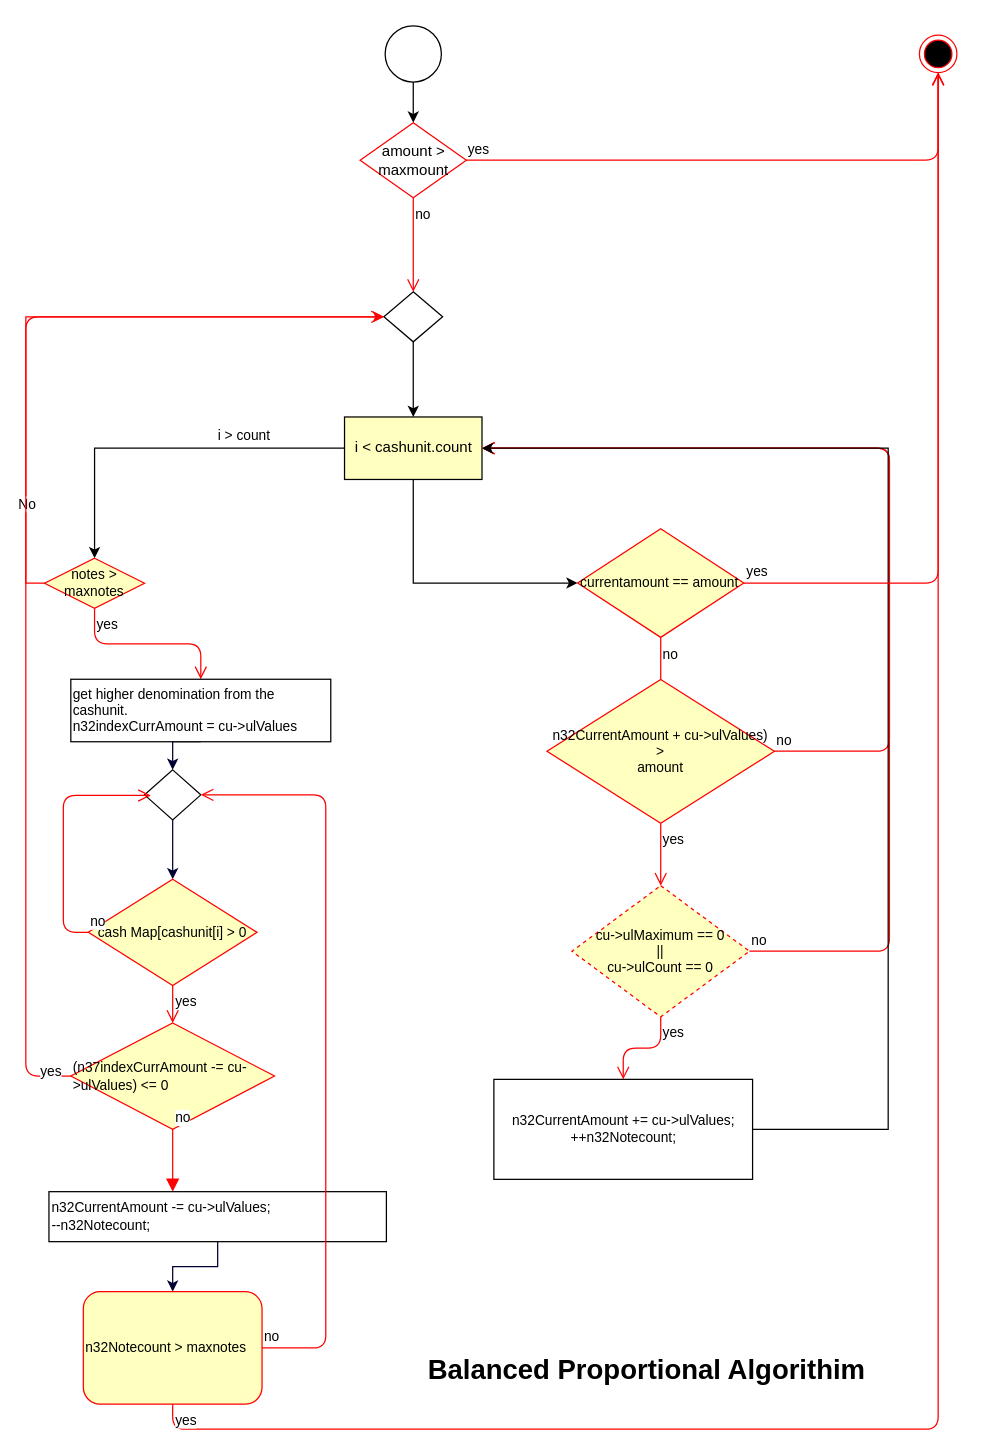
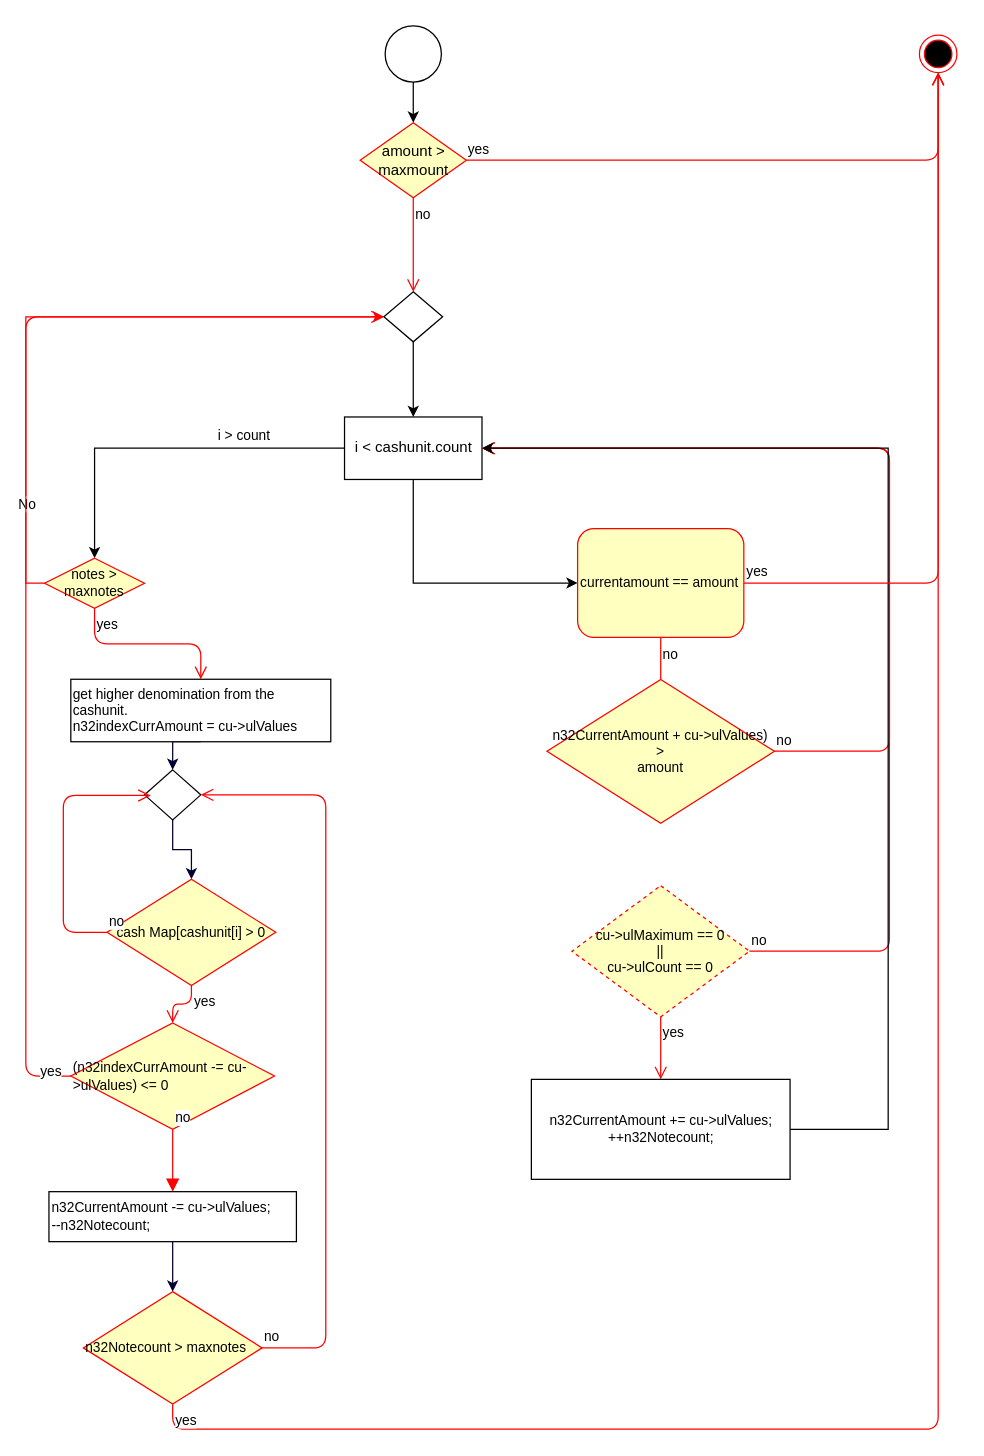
(413, 160) -> (413, 160)
(413, 448) -> (413, 448)
(661, 583) -> (661, 583)
(661, 853) -> none
(173, 933) -> (191, 933)
(174, 1077) -> (174, 1077)
(623, 1130) -> (661, 1130)
(218, 1217) -> (173, 1217)
(173, 1348) -> (173, 1348)
(661, 1373) -> none
